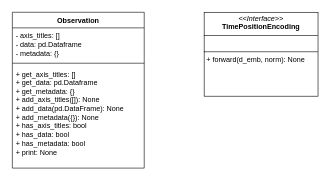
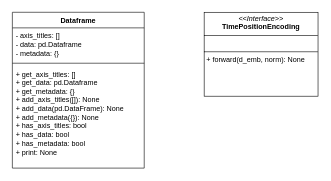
(78, 21) -> (78, 21)
